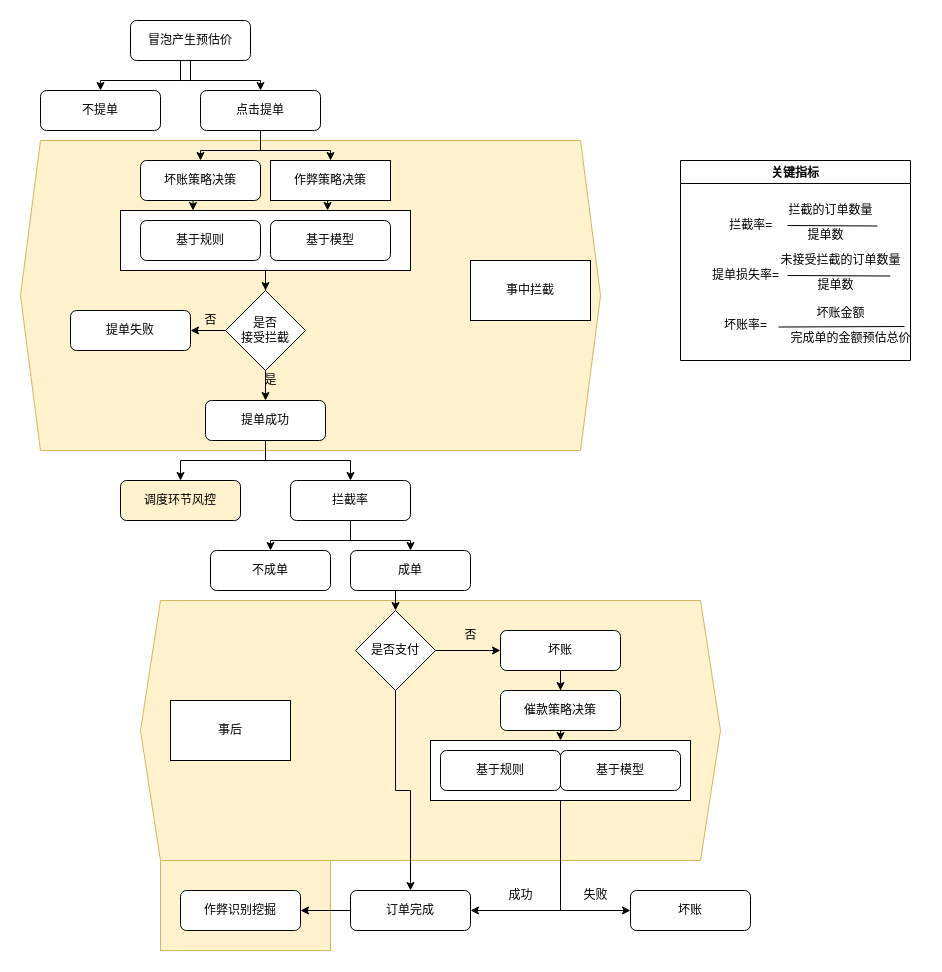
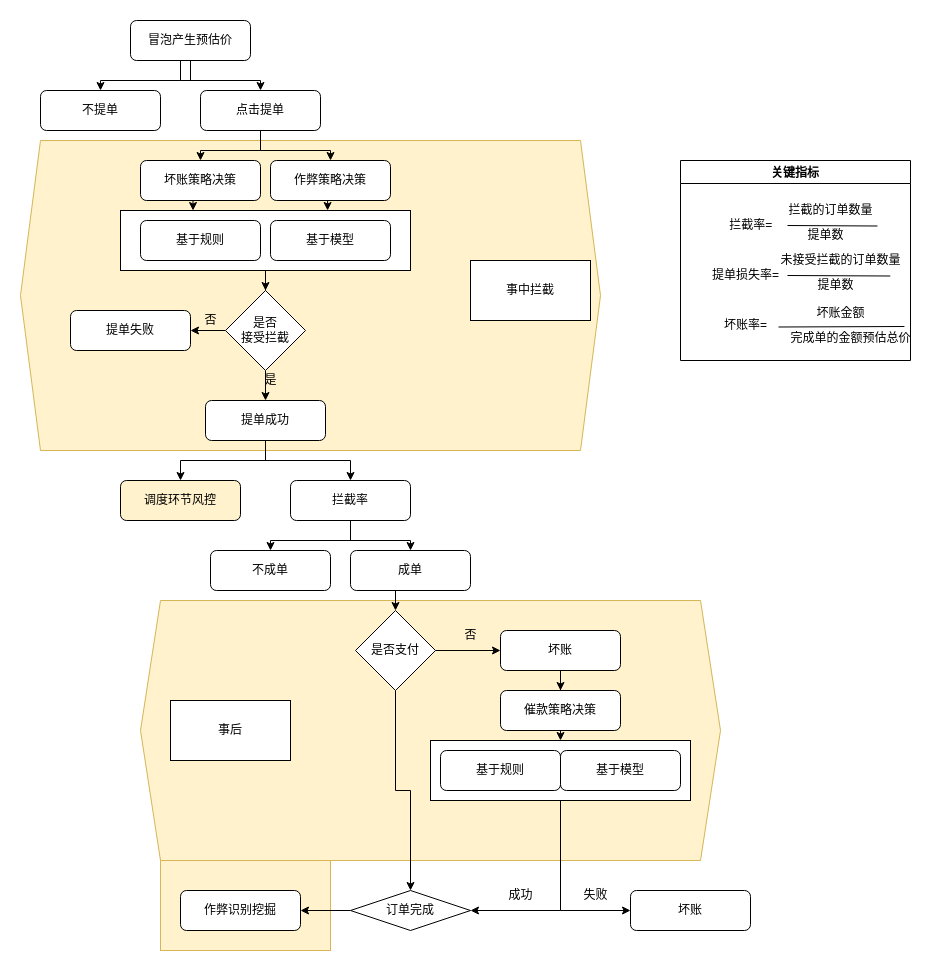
(331, 181) -> (331, 181)
(411, 911) -> (411, 911)
